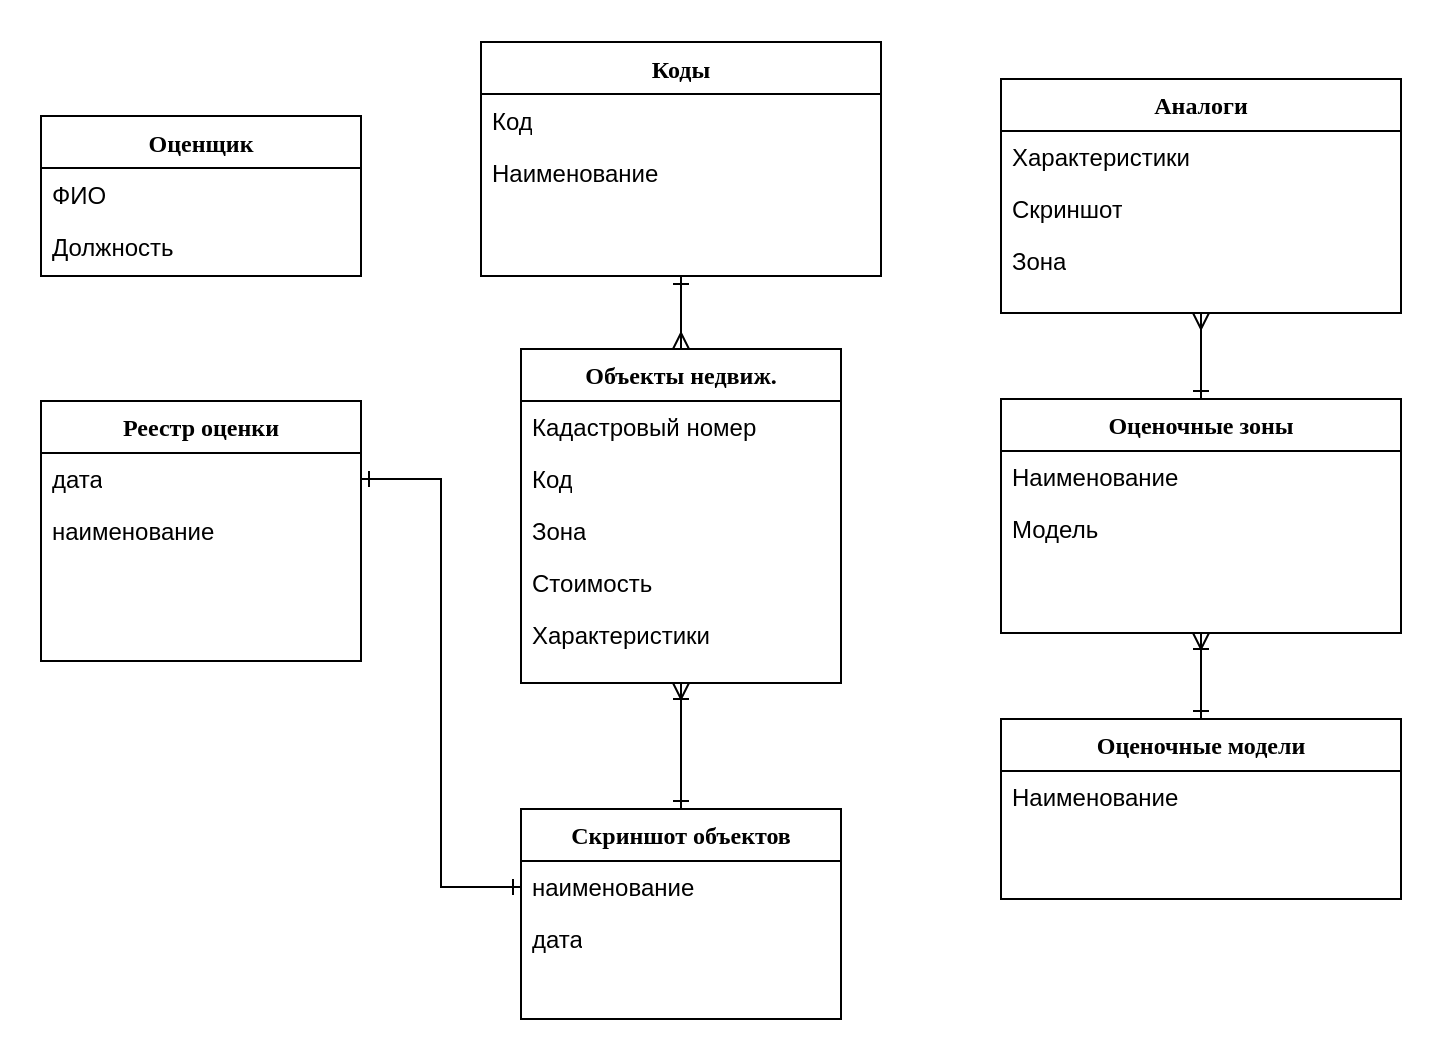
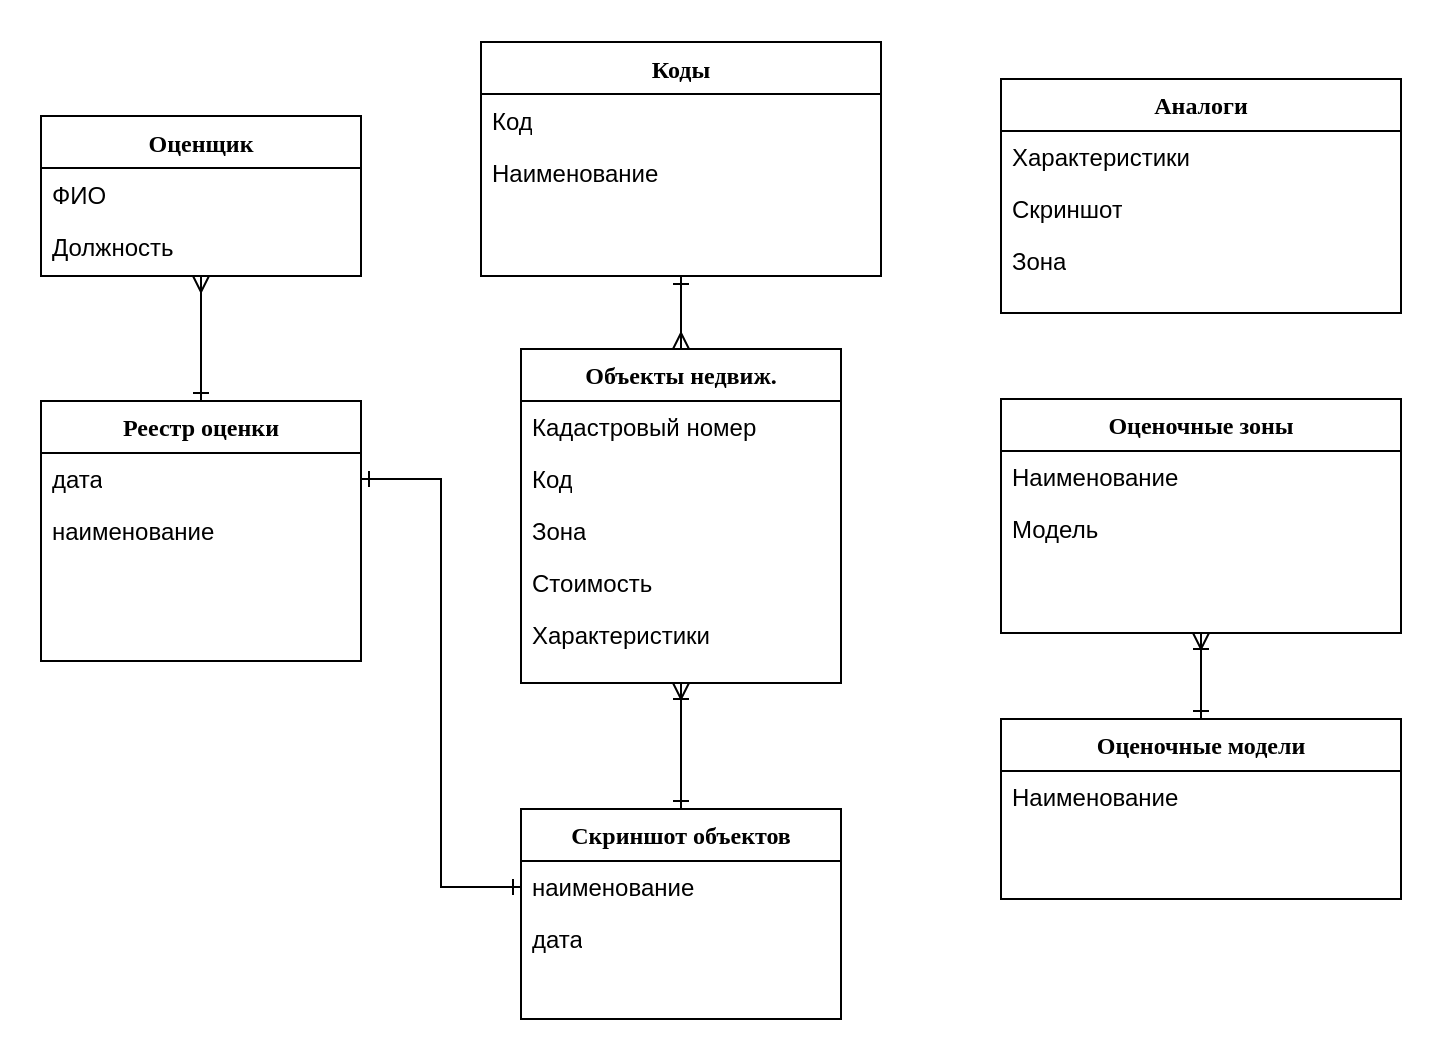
none -> (201, 337)
(1201, 354) -> none
